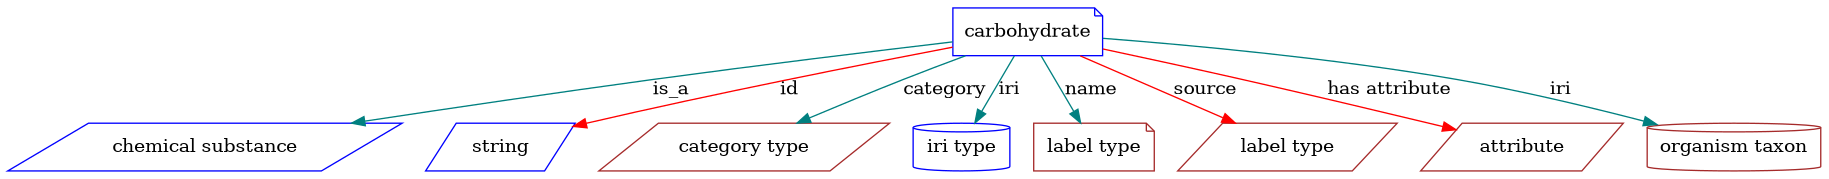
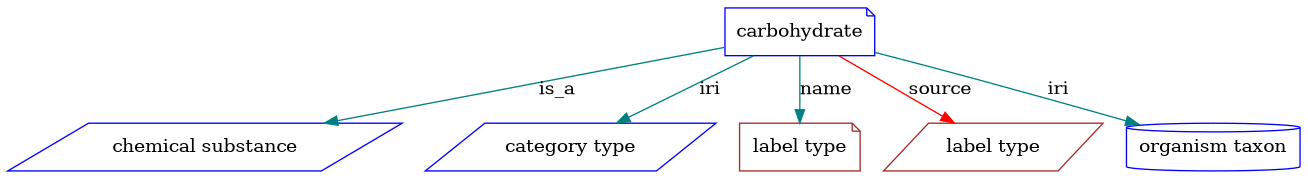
(945, 89) -> (710, 89)
(500, 147) -> none
(744, 147) -> (571, 147)
(961, 147) -> none
(1522, 147) -> none
(1734, 147) -> (1213, 147)
